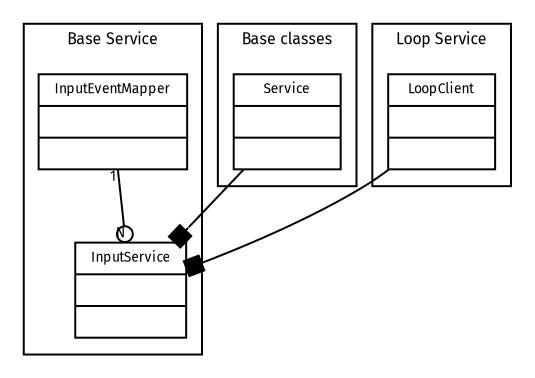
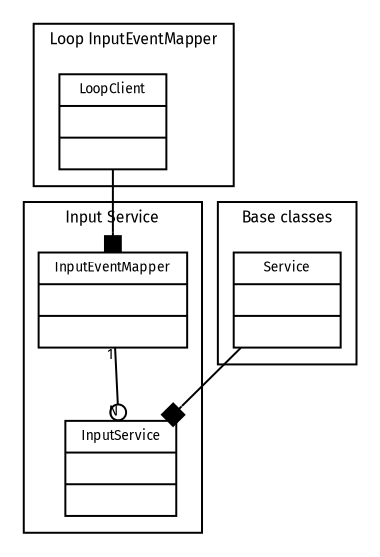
(113, 41) -> (113, 219)
(442, 41) -> (134, 41)
(300, 221) -> (113, 215)
